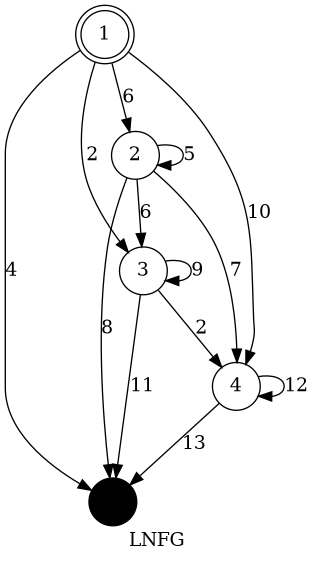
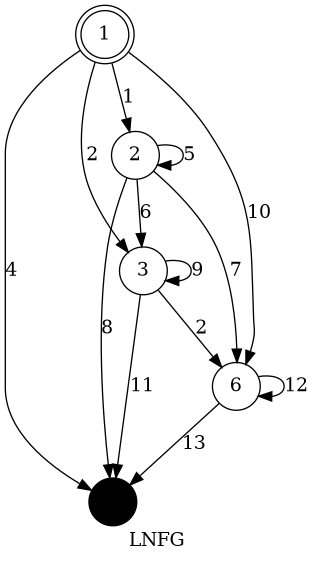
(129, 98) -> (129, 98)
(236, 386) -> (236, 386)
